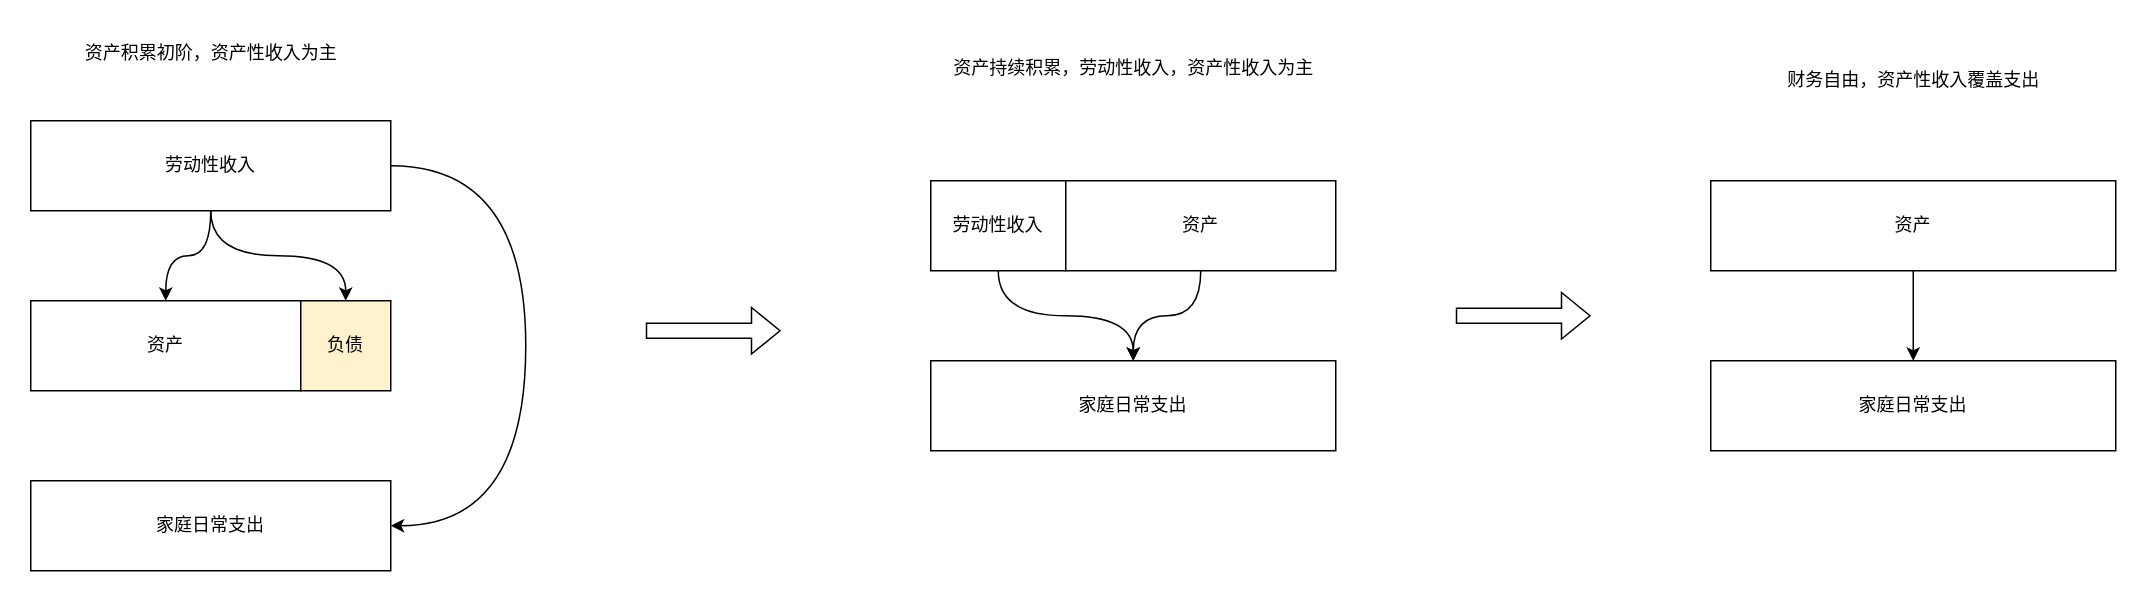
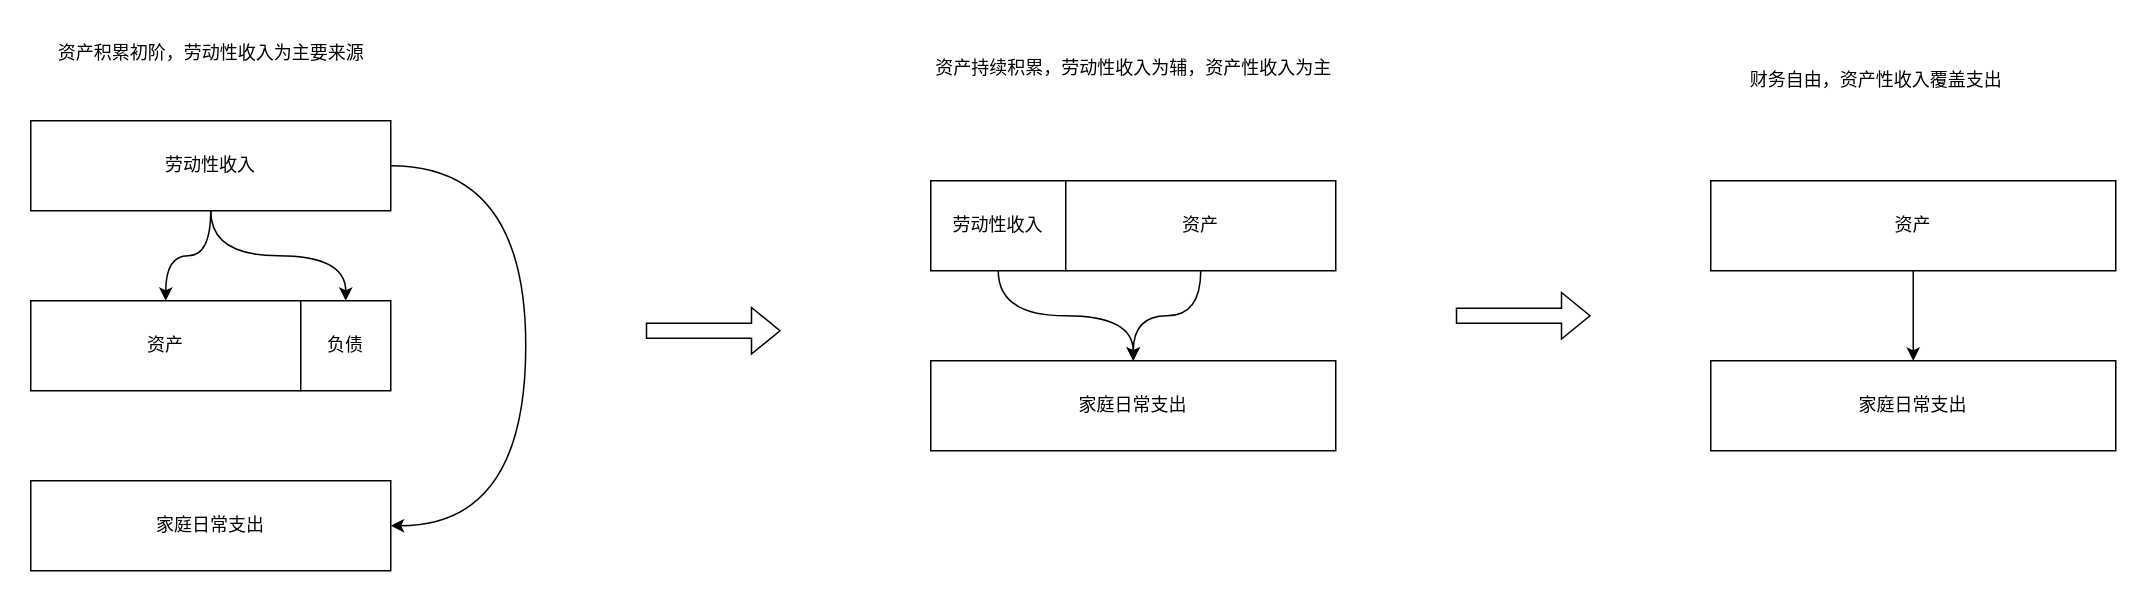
(212, 53) -> (212, 53)
(1134, 68) -> (1134, 68)
(1913, 80) -> (1876, 80)
(346, 346) -> (346, 346)
